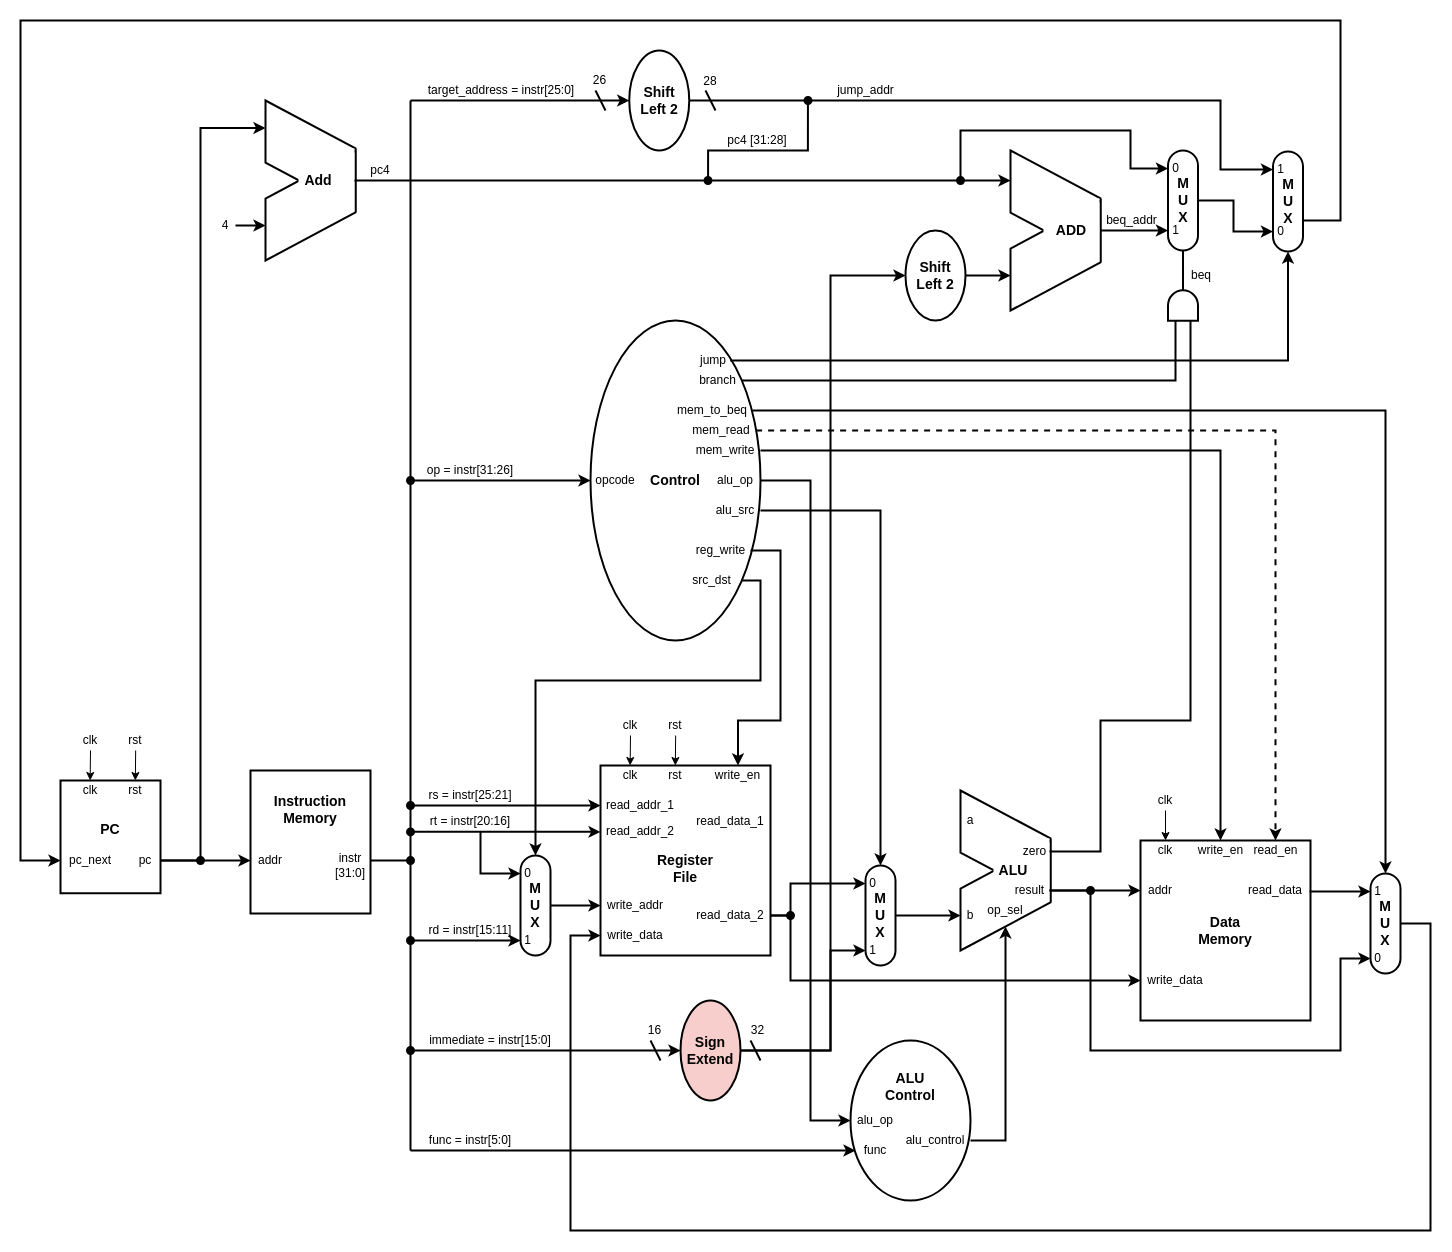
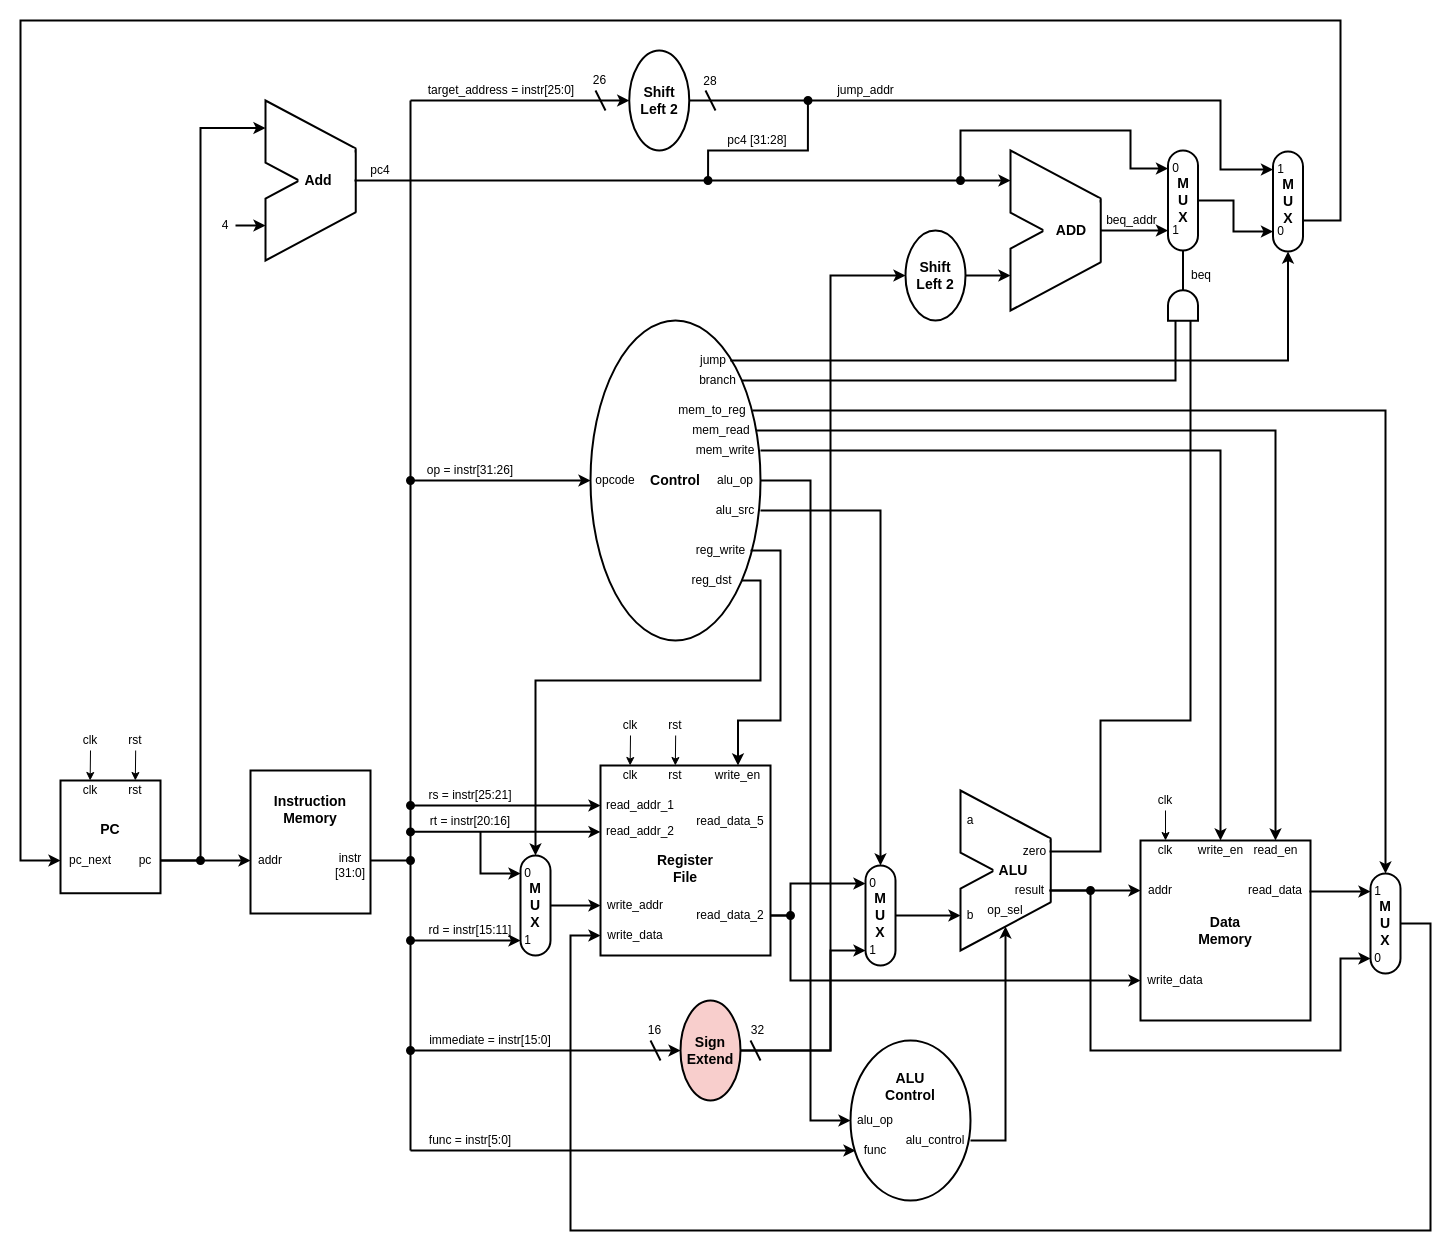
(713, 411) -> (713, 411)
(1218, 431) -> (1218, 431)
(712, 581) -> (712, 581)
(731, 822) -> (731, 822)
